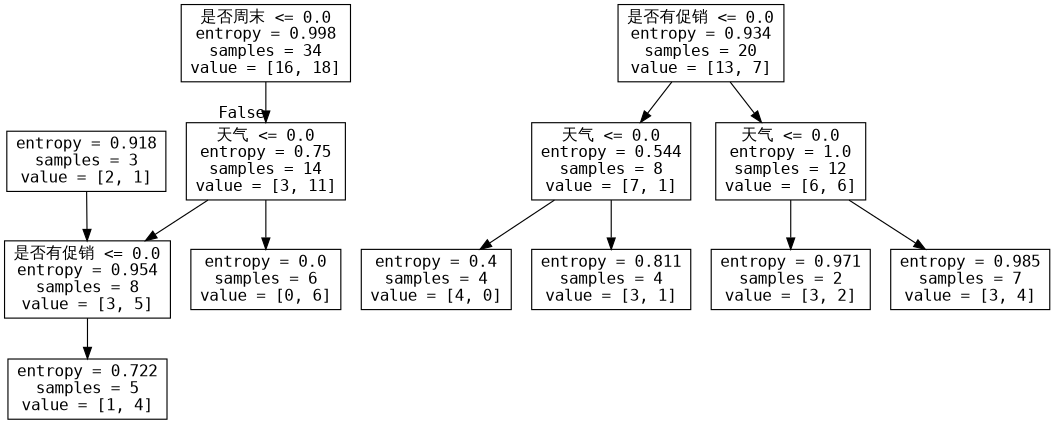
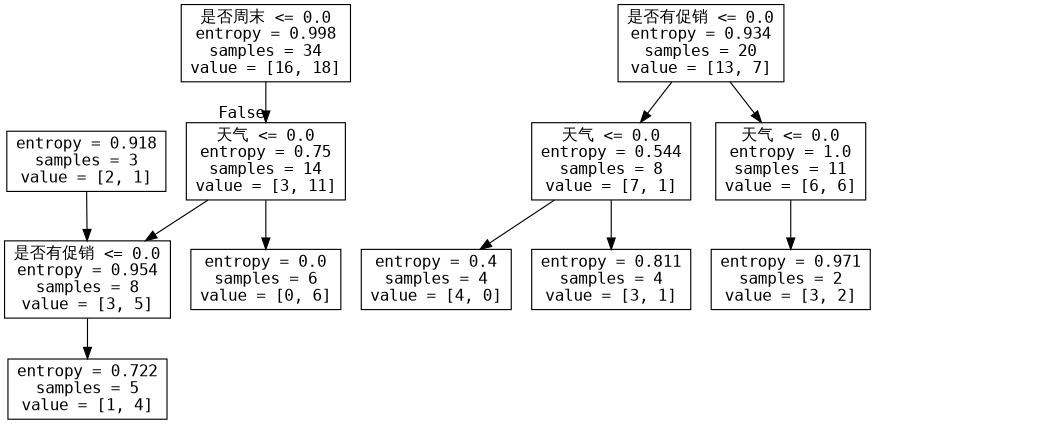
(791, 161) -> (791, 161)
(970, 279) -> none
